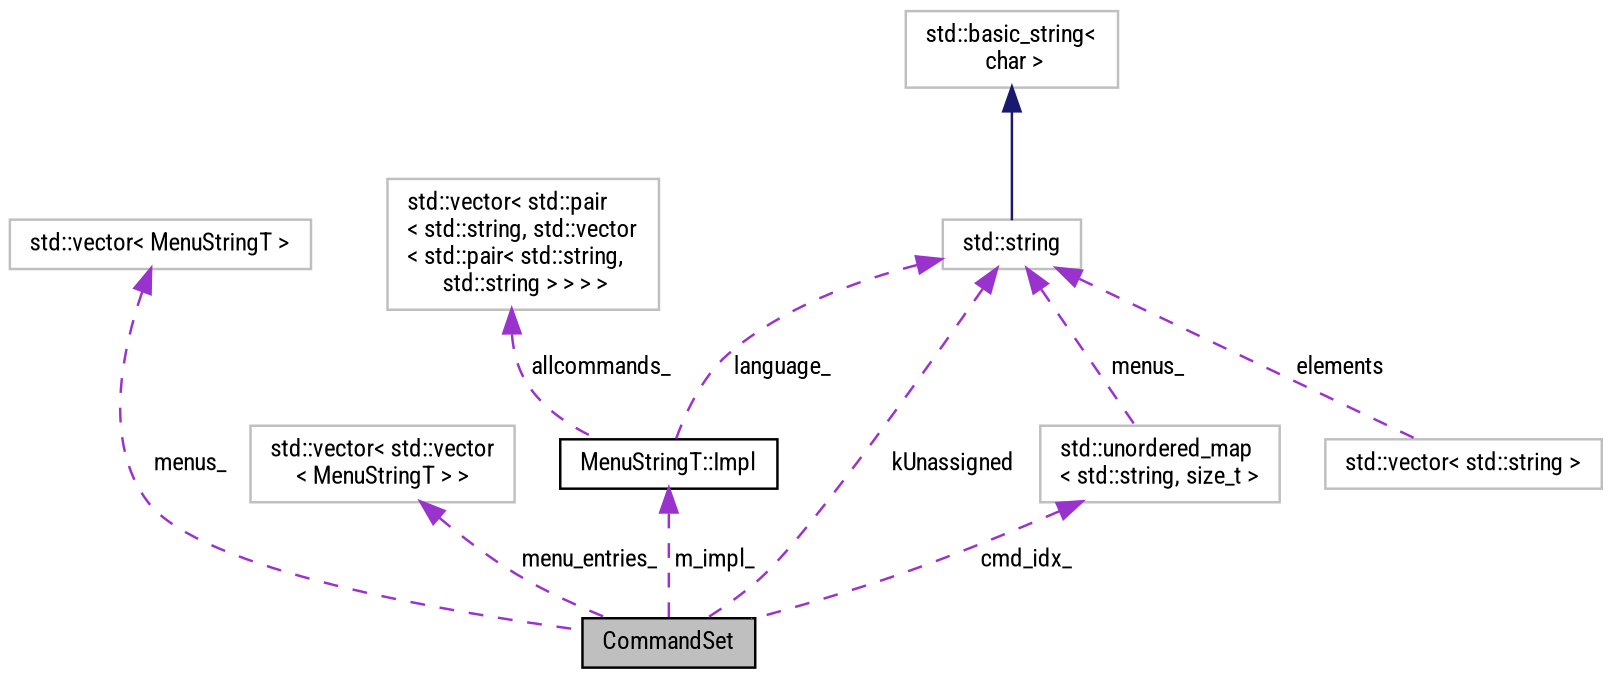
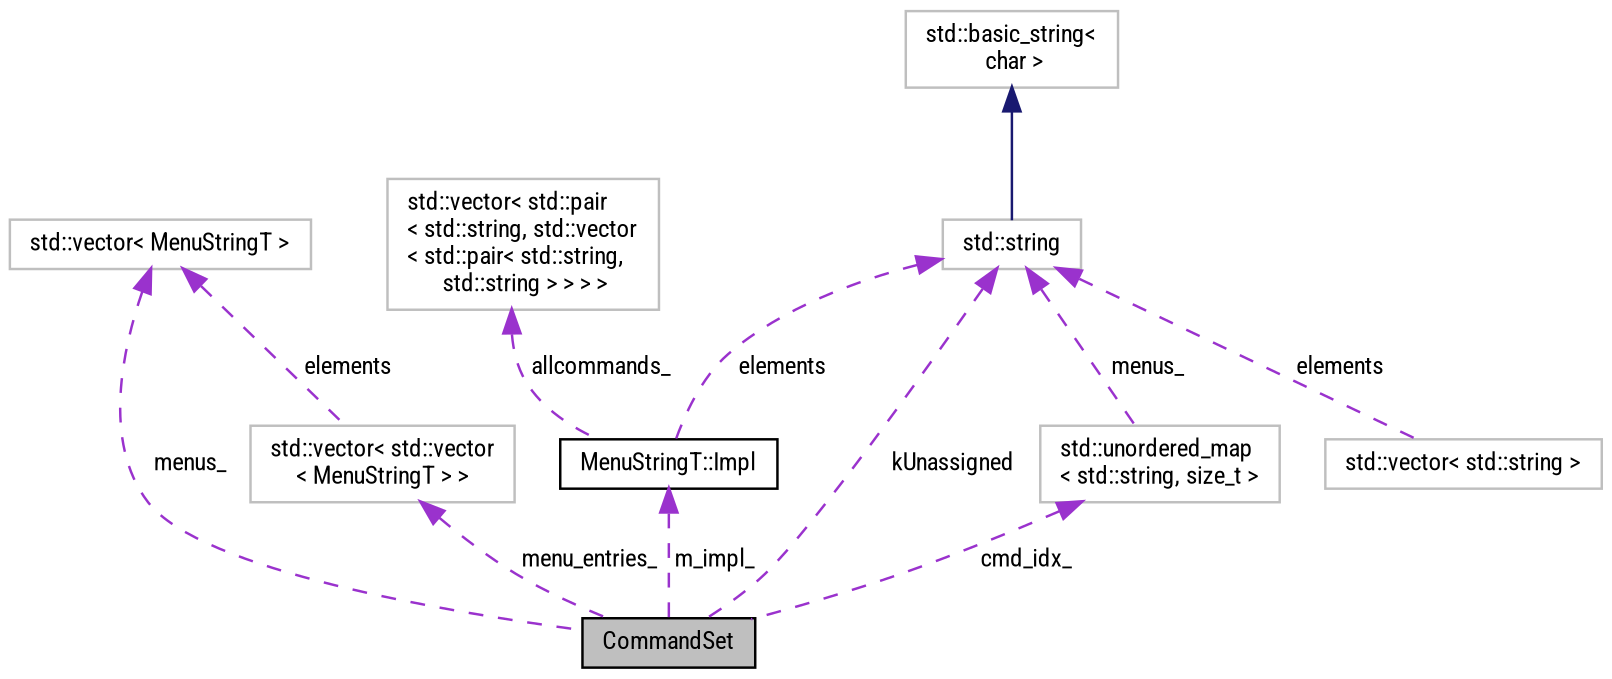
none -> (274, 356)
(780, 368) -> (780, 368)
